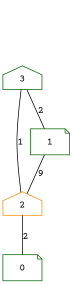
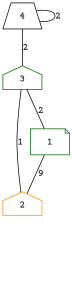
none -> (22, 16)
(22, 268) -> none
